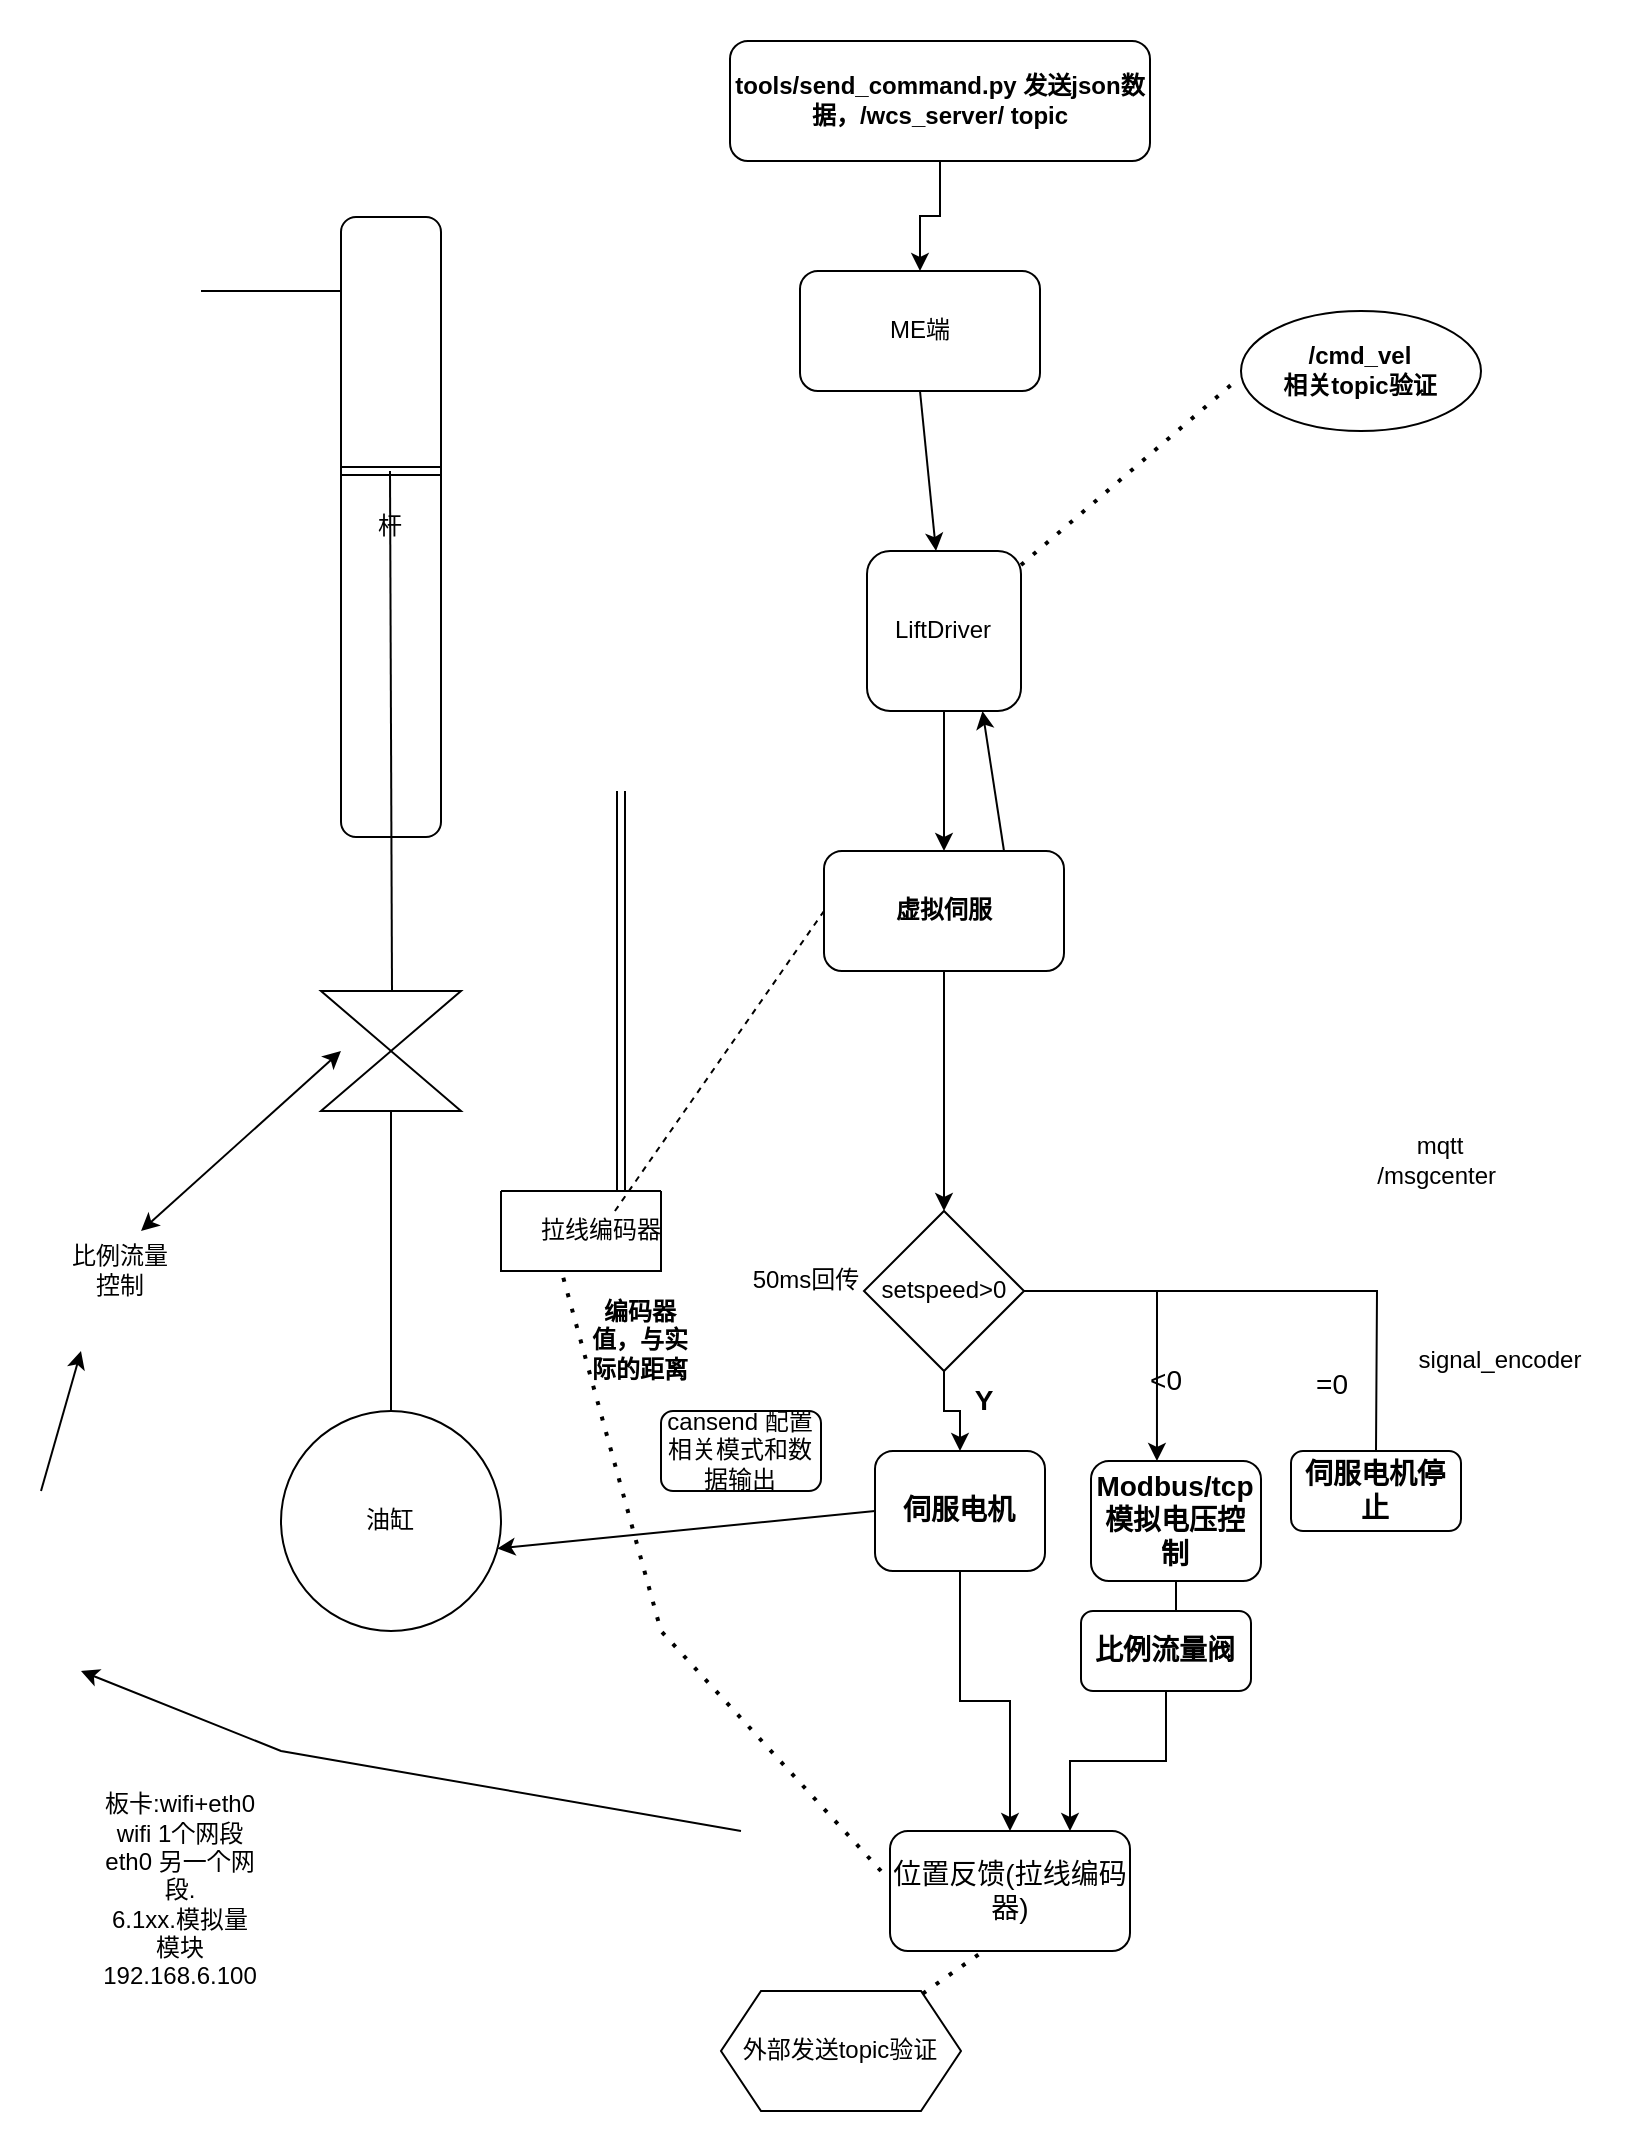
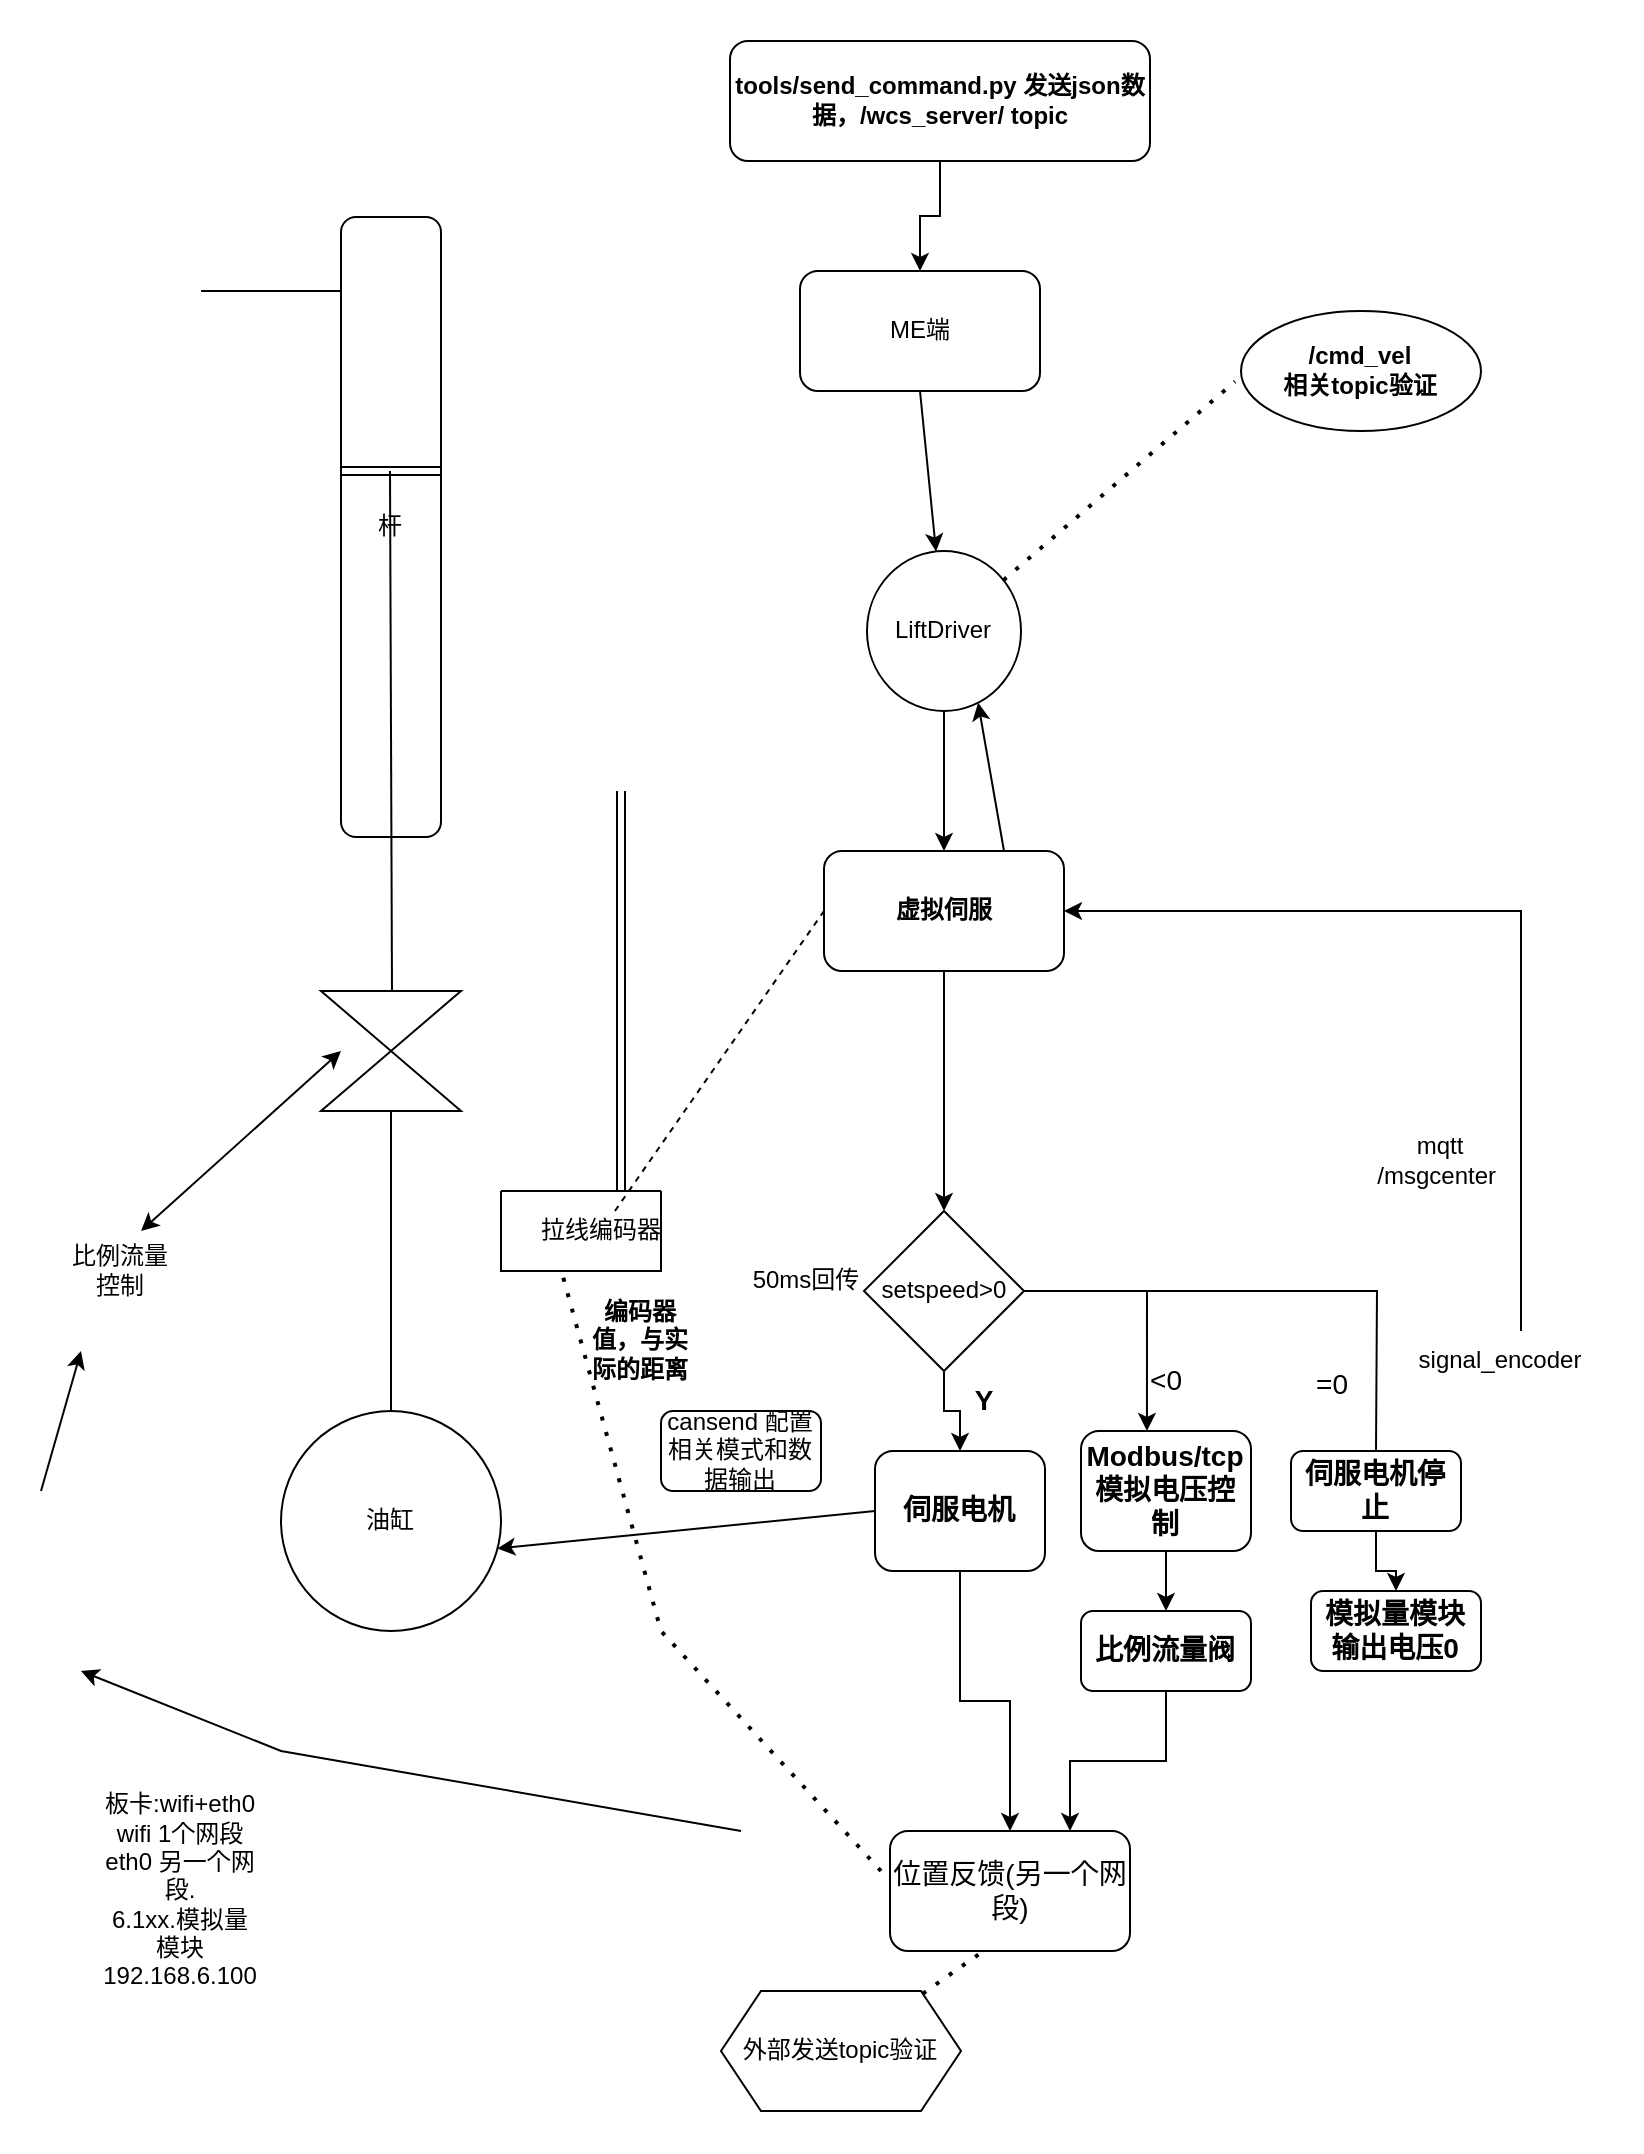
(944, 631) -> (944, 631)
none -> (1509, 911)
(1176, 1521) -> (1166, 1491)
none -> (1376, 1564)
none -> (1396, 1631)
(1011, 1891) -> (1011, 1891)
